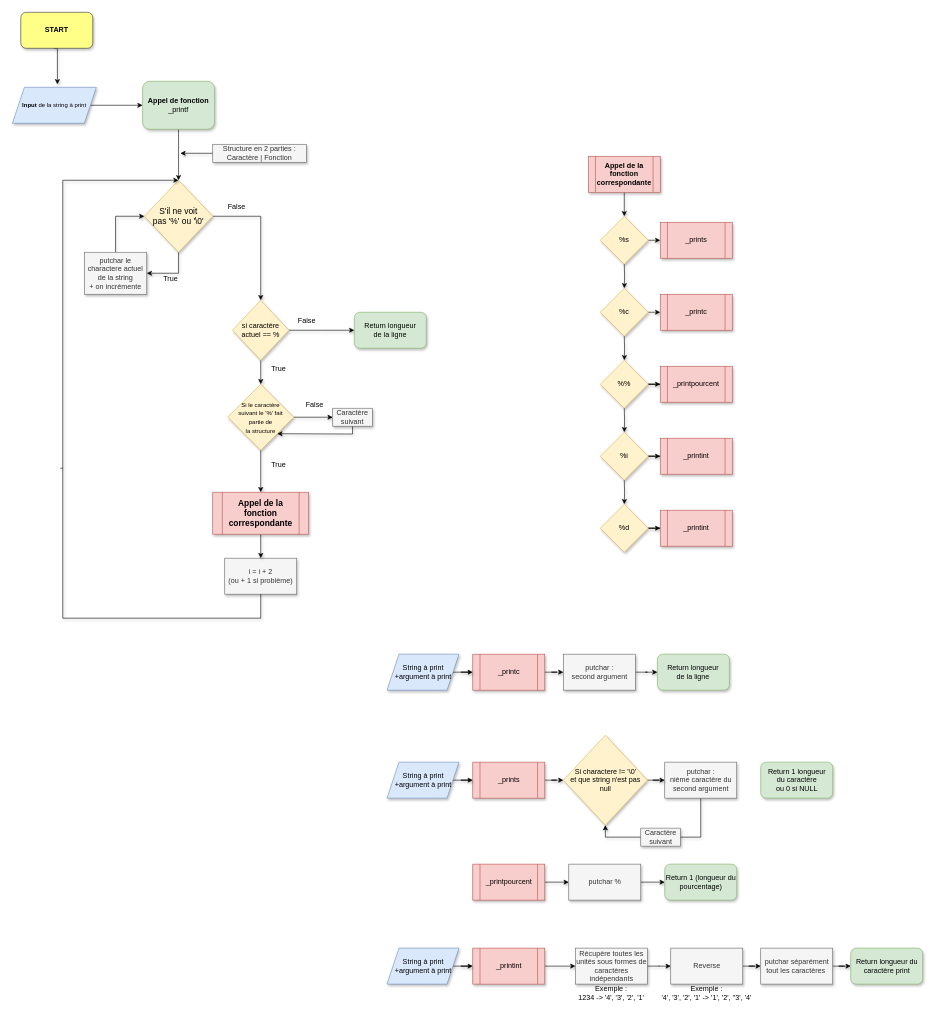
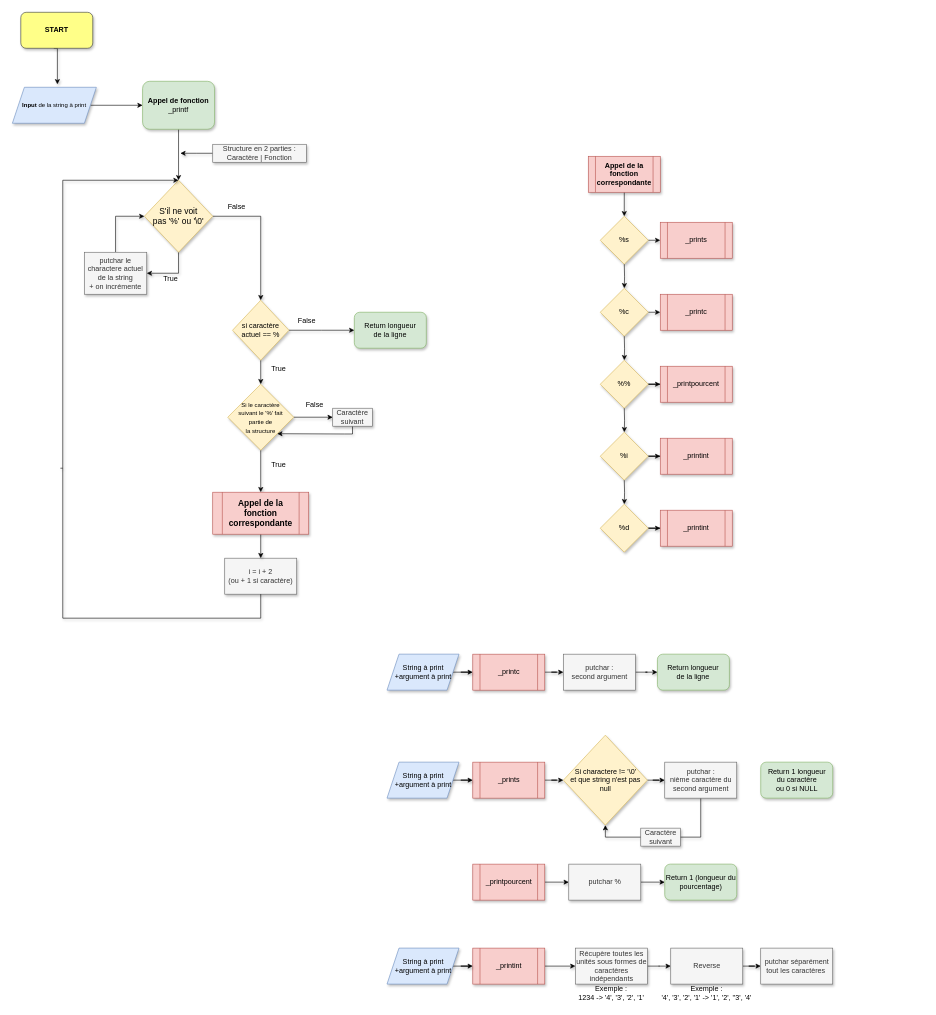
(261, 576) -> (261, 576)
(843, 966) -> none
(887, 966) -> none
